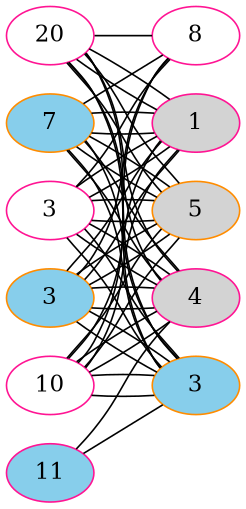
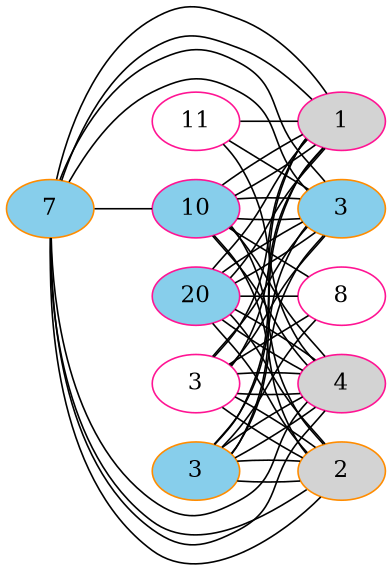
(50, 36) -> (196, 296)
(143, 67) -> (123, 209)
none -> (258, 121)
(196, 211) -> (342, 471)
(50, 385) -> (196, 209)
(50, 473) -> (196, 121)
